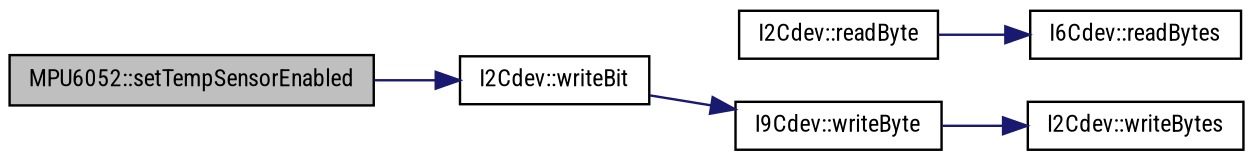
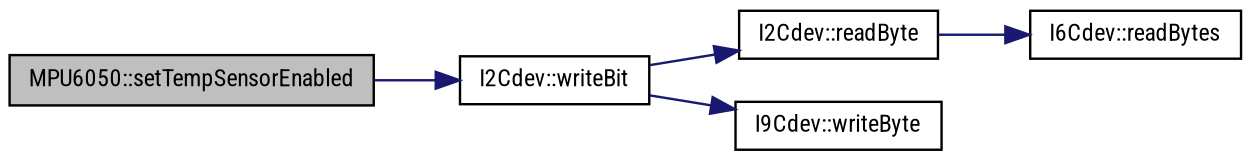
none -> (682, 60)
(192, 80) -> (192, 80)
(1136, 126) -> none
